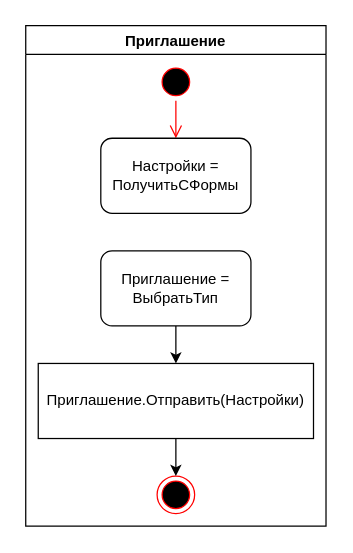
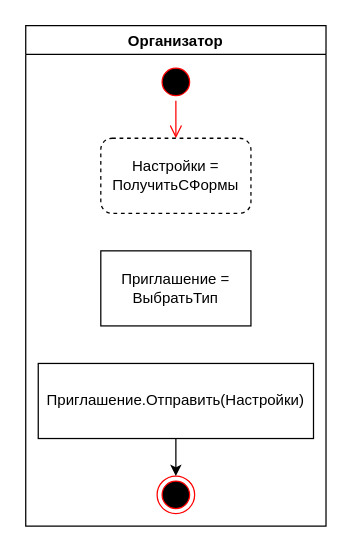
(175, 41) -> (175, 41)
(176, 176) -> (176, 176)
(176, 288) -> (176, 288)
(176, 340) -> none
